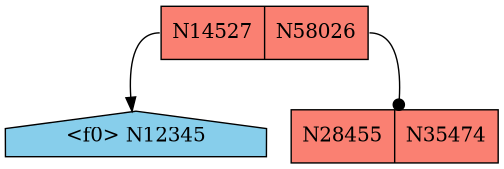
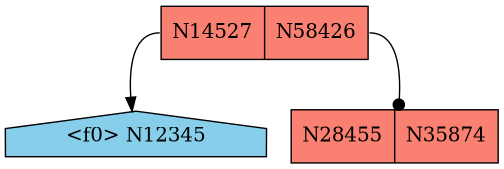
(316, 32) -> (316, 32)
(446, 136) -> (446, 136)
